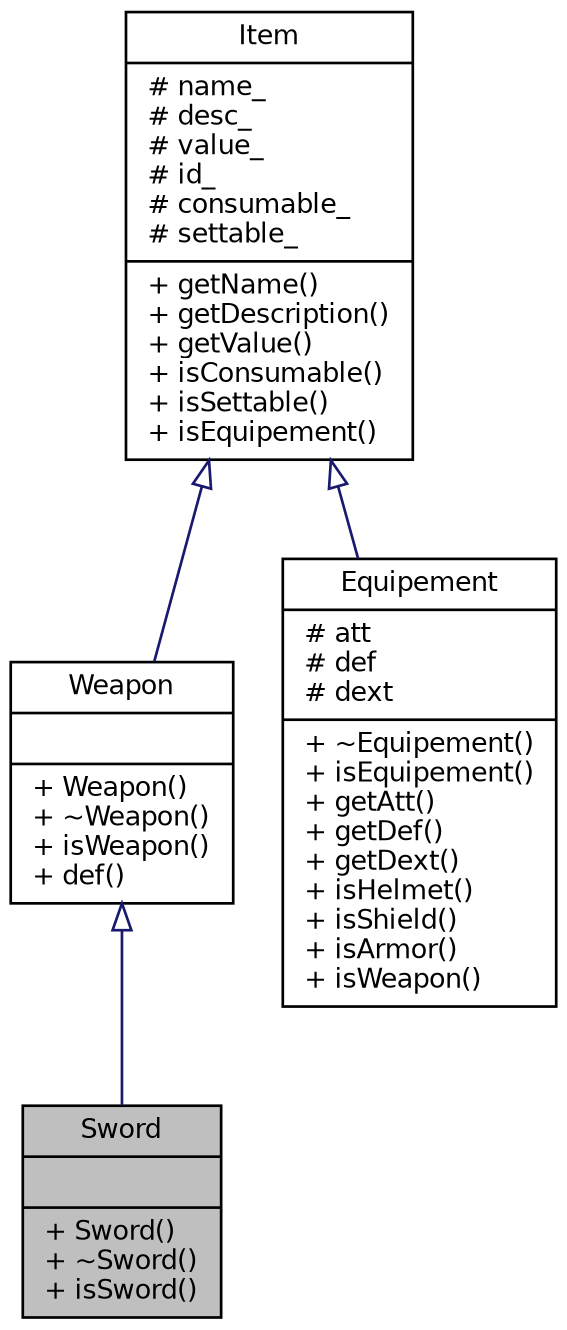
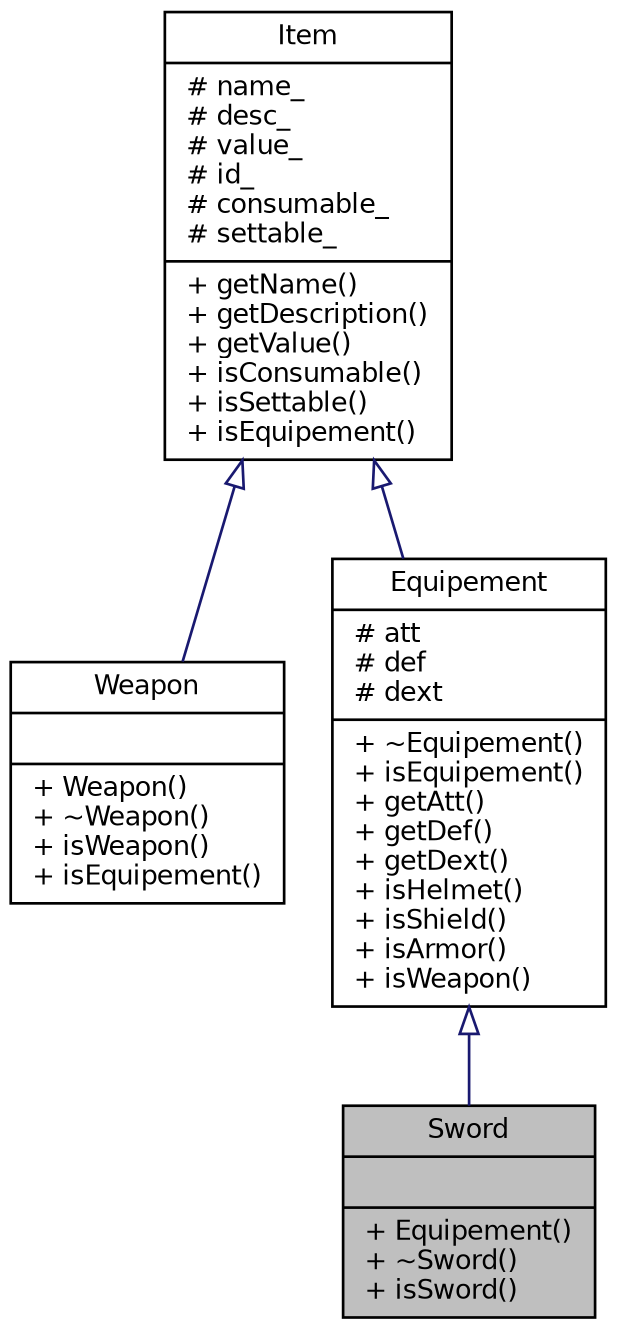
(79, 877) -> (147, 877)
(122, 1018) -> (469, 1070)
(110, 1232) -> (469, 1232)
